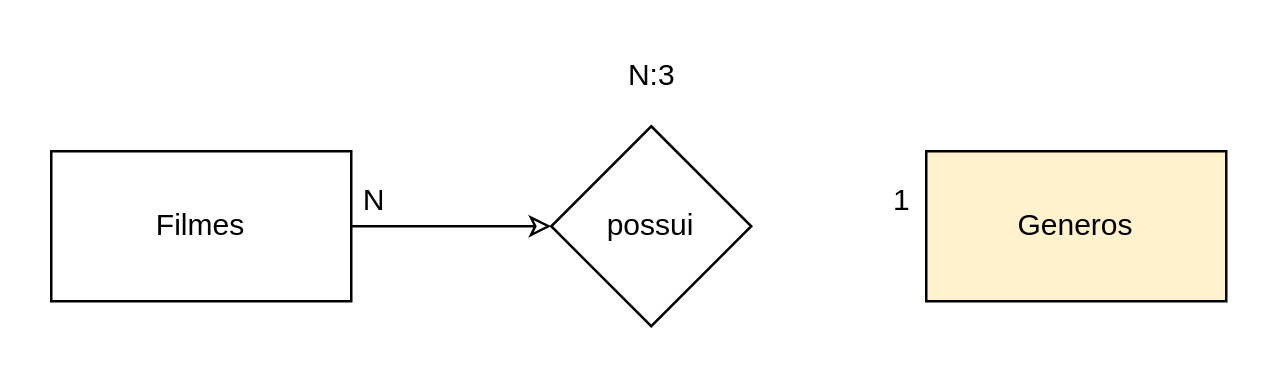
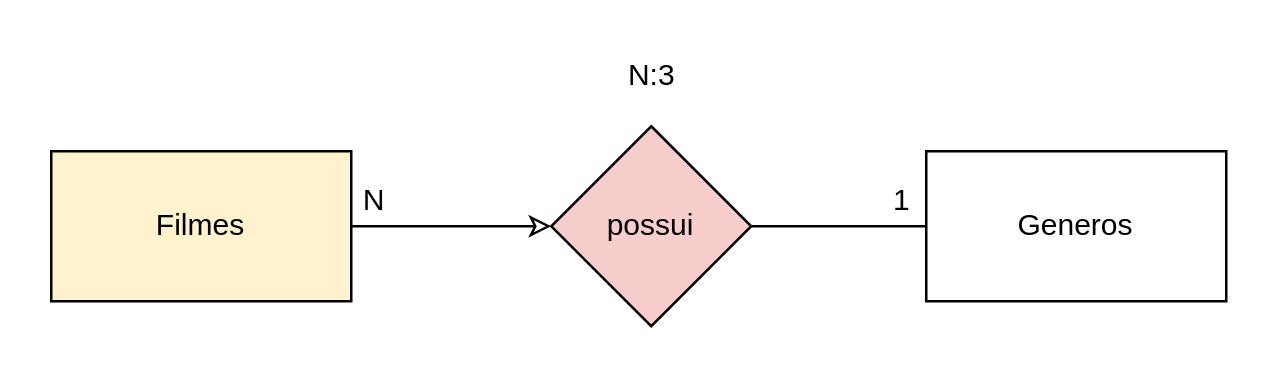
(201, 226) -> (201, 226)
(651, 226) -> (651, 226)
none -> (838, 226)
(1076, 226) -> (1076, 226)
